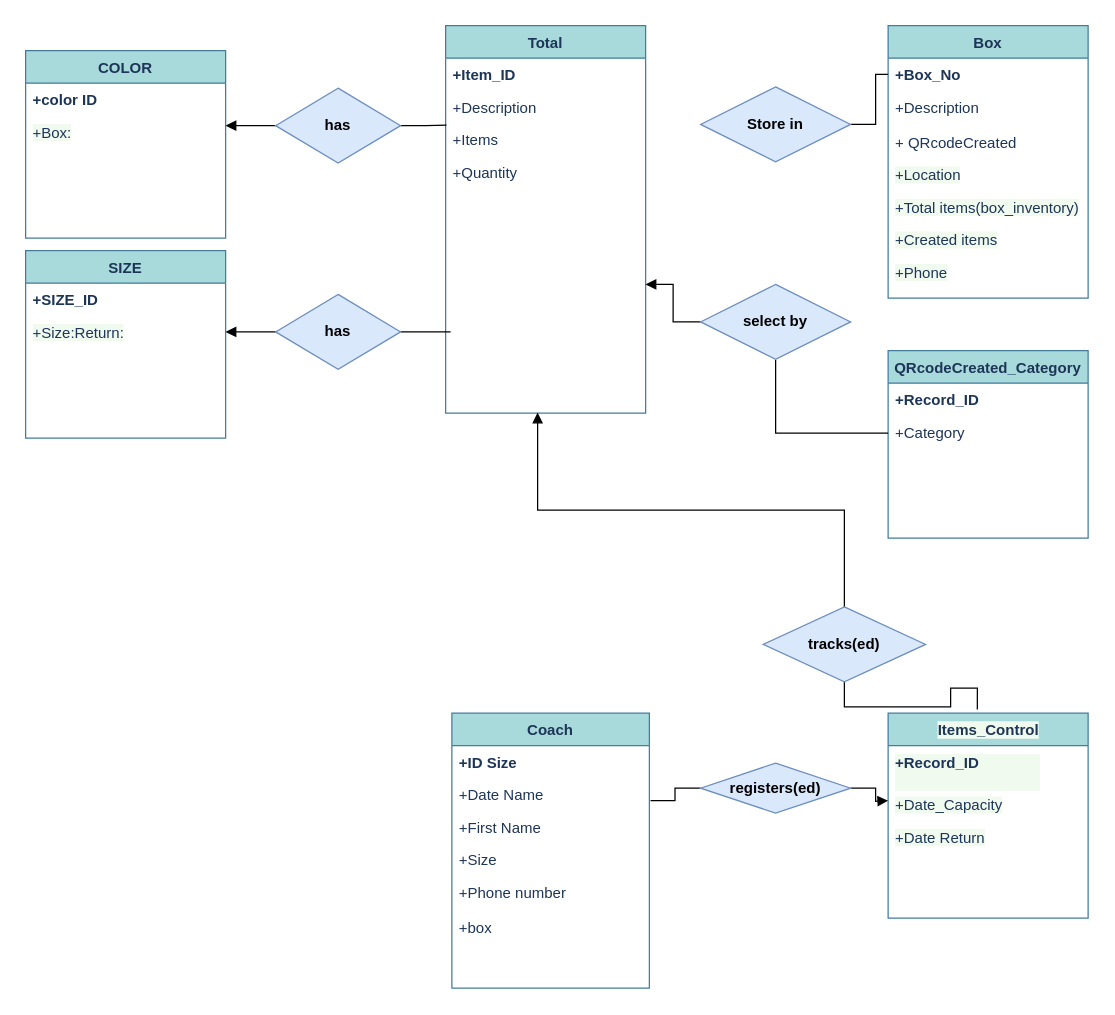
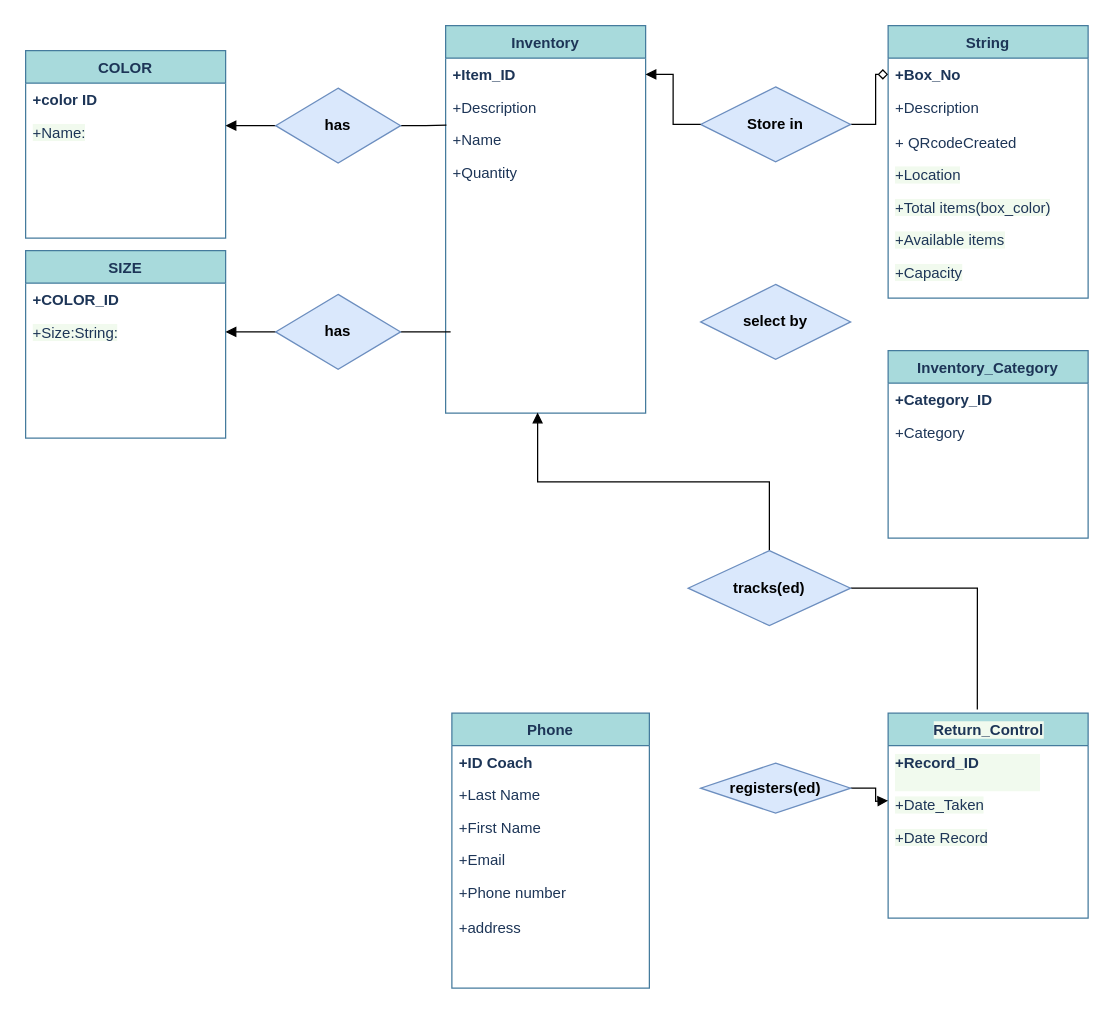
(545, 43) -> (545, 43)
(988, 43) -> (988, 43)
(881, 74) -> (877, 74)
none -> (673, 104)
(52, 133) -> (56, 133)
(478, 140) -> (474, 140)
(1001, 208) -> (984, 208)
(951, 241) -> (953, 241)
(921, 273) -> (931, 273)
(66, 300) -> (70, 300)
(673, 309) -> none
(82, 333) -> (80, 333)
(988, 368) -> (988, 368)
(937, 400) -> (945, 400)
(794, 433) -> none
(844, 644) -> (769, 588)
(550, 730) -> (550, 730)
(989, 731) -> (989, 731)
(488, 763) -> (495, 763)
(675, 794) -> none
(499, 795) -> (499, 795)
(952, 806) -> (942, 806)
(944, 838) -> (944, 838)
(478, 860) -> (480, 860)
(511, 893) -> (511, 893)
